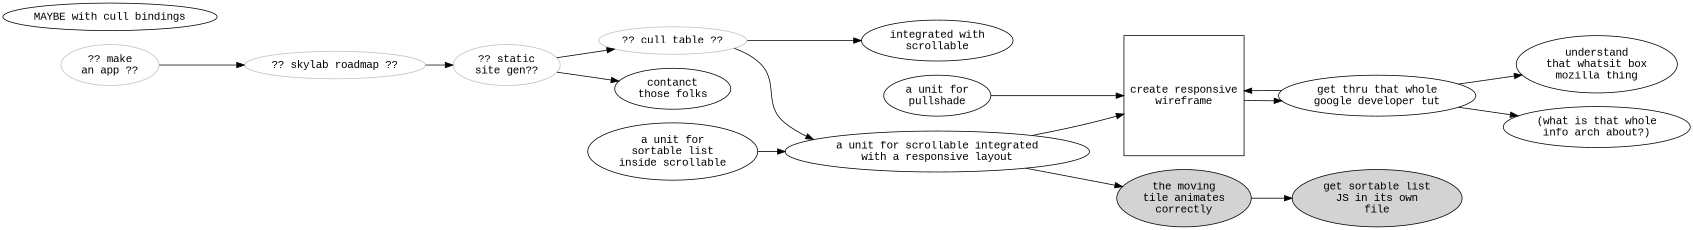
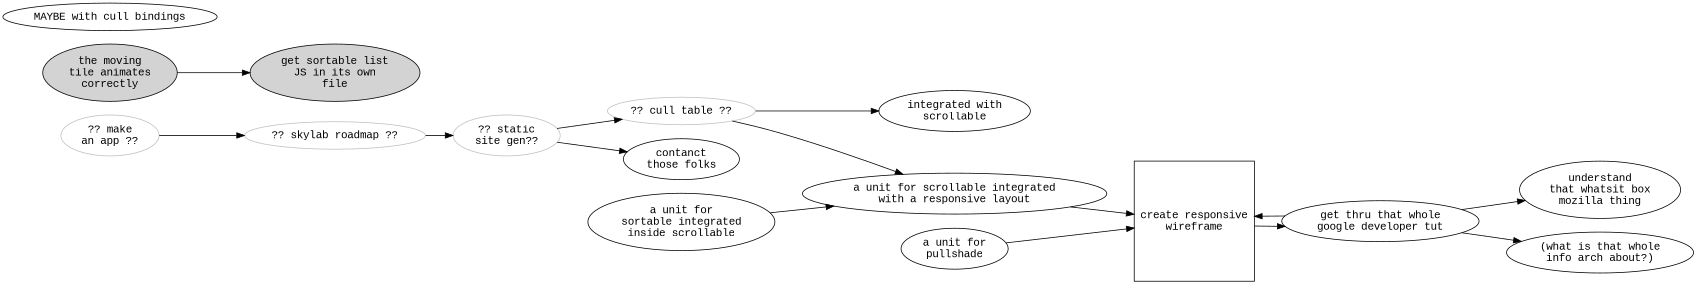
(673, 152) -> (681, 222)
(1070, 177) -> none
